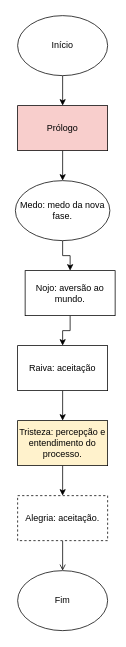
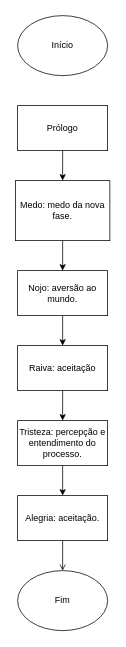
(63, 87) -> none
(63, 128) -> (63, 128)
(63, 210) -> (63, 210)
(70, 293) -> (63, 293)
(63, 443) -> (63, 443)
(63, 518) -> (63, 518)
